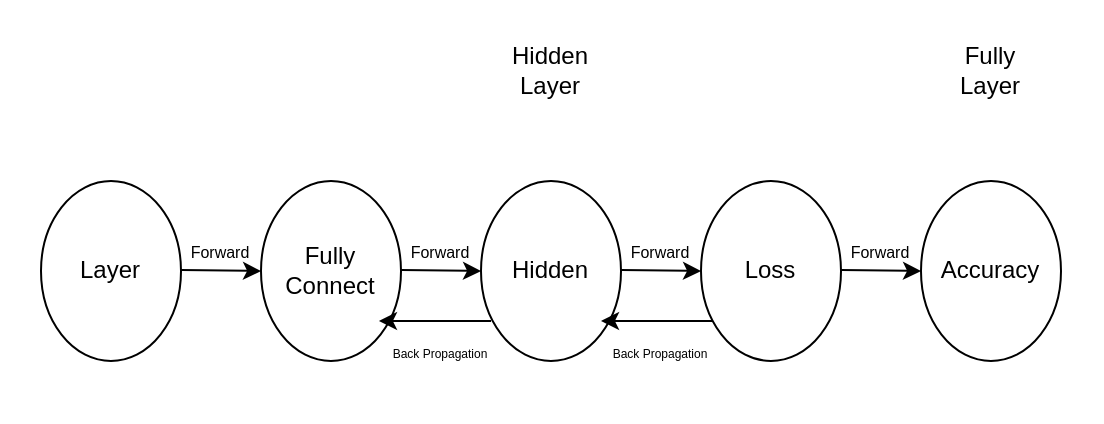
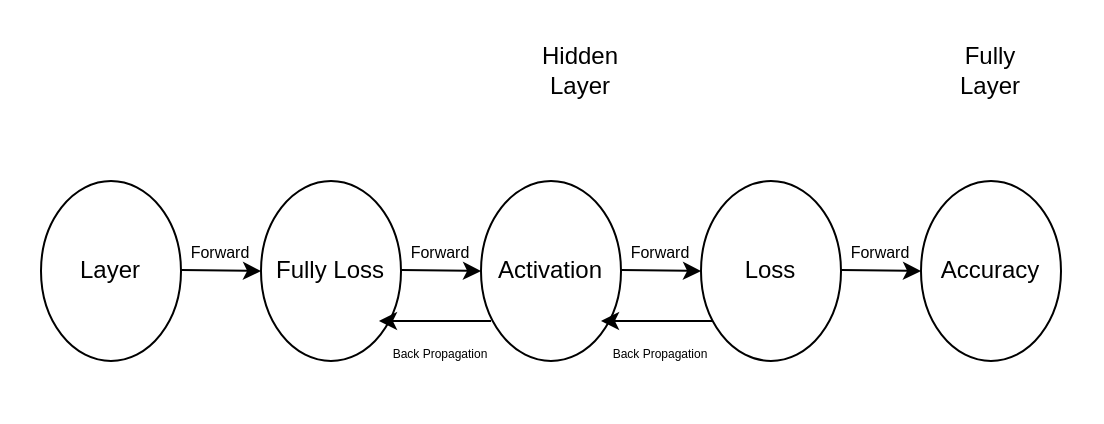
(551, 71) -> (581, 71)
(331, 271) -> (331, 271)
(551, 271) -> (551, 271)
